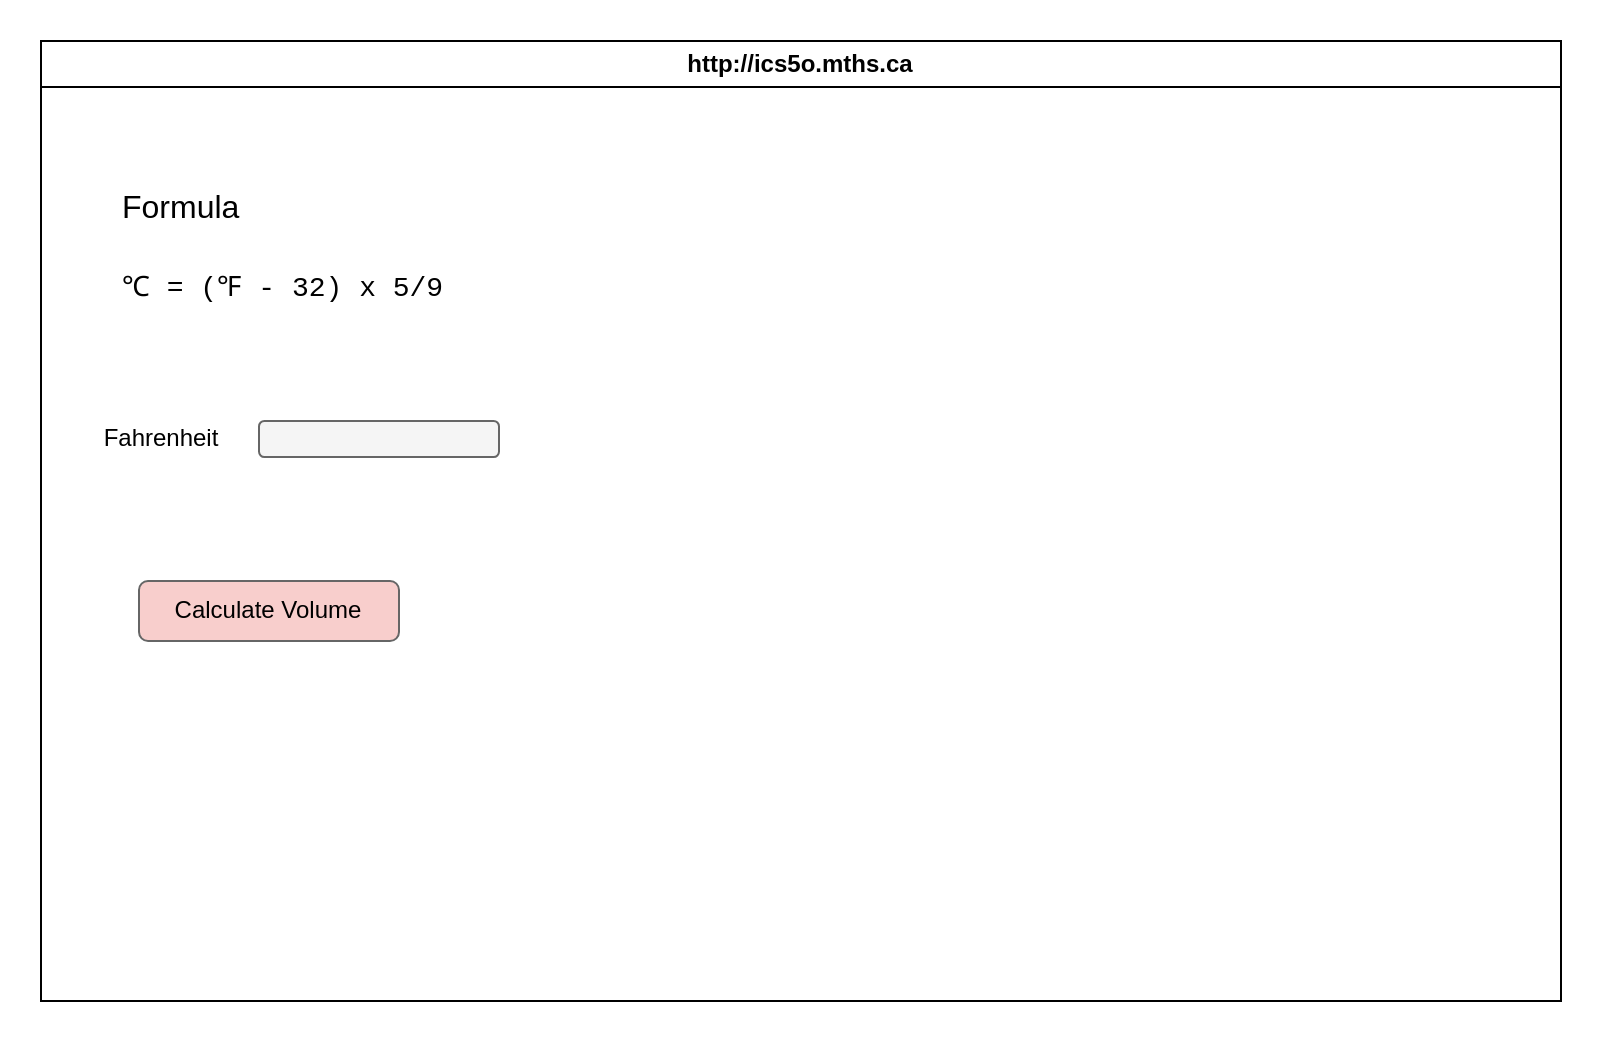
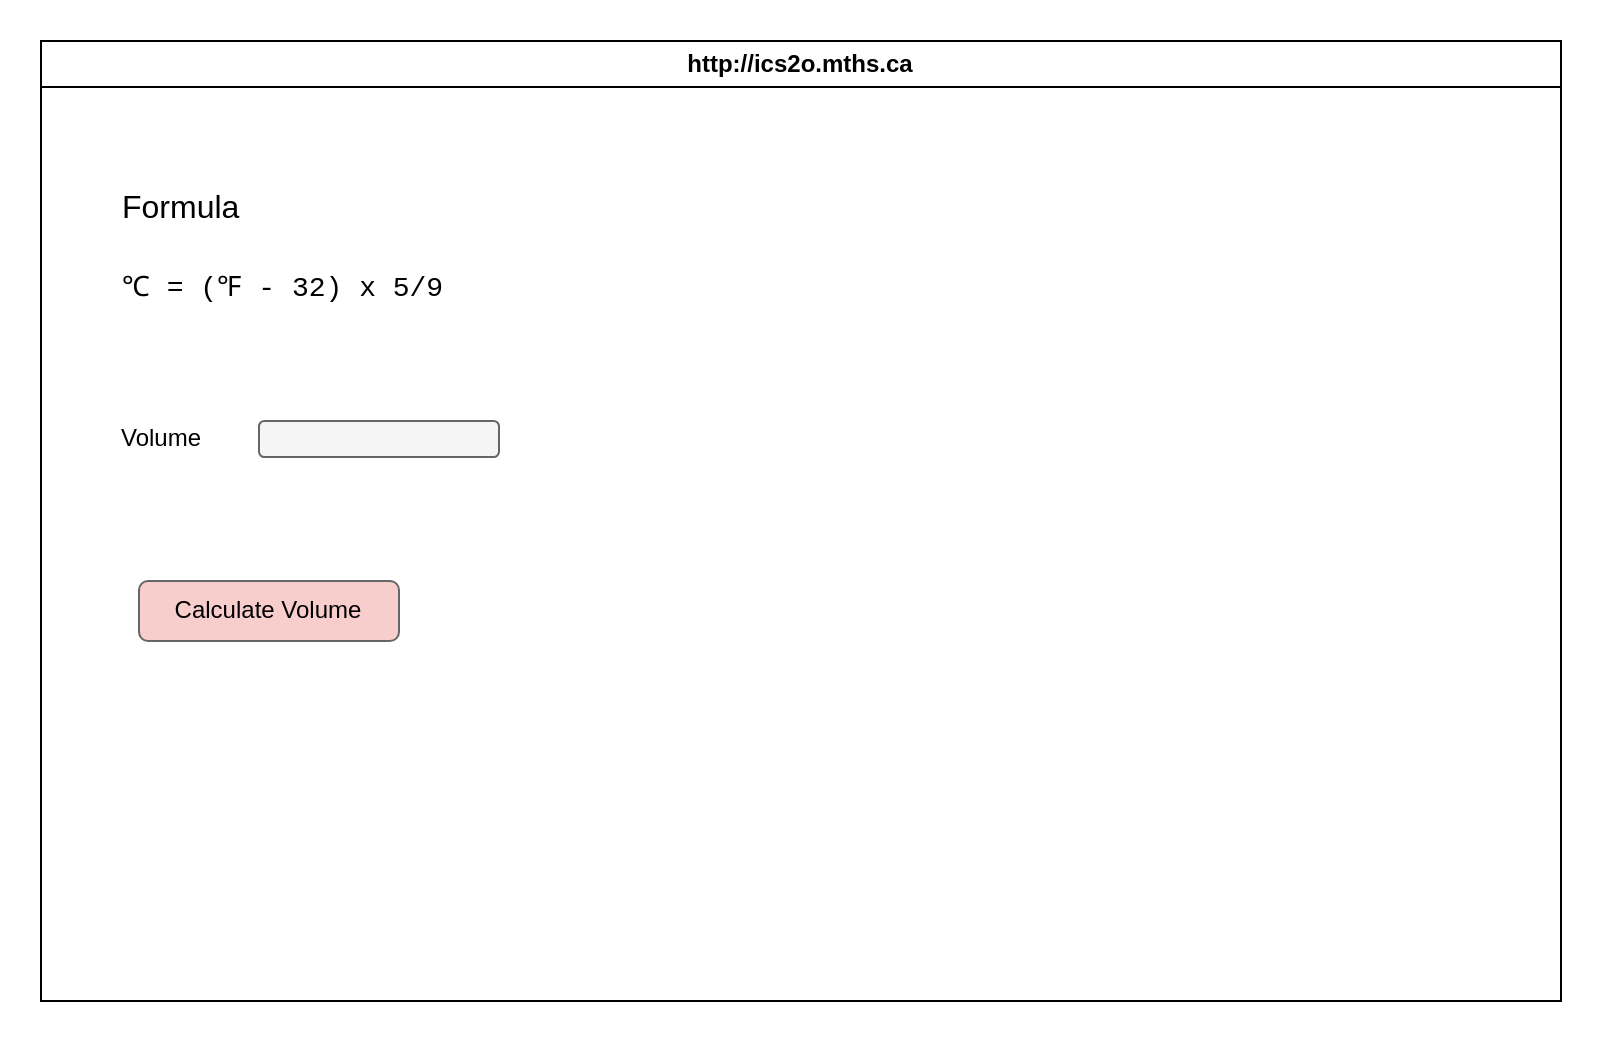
(801, 65) -> (801, 65)
(162, 439) -> (162, 439)
